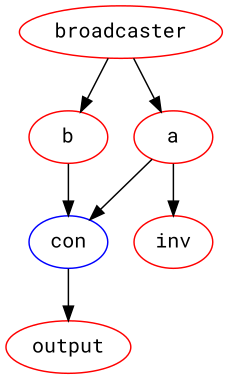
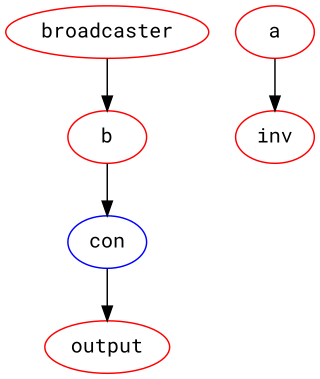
(144, 78) -> none
(126, 184) -> none
